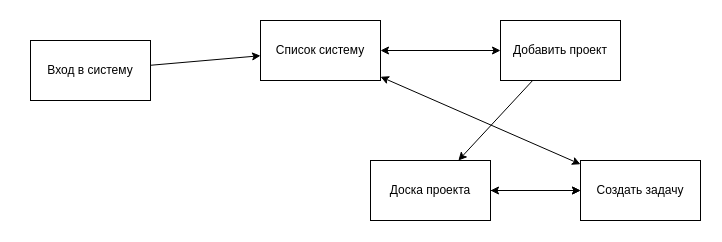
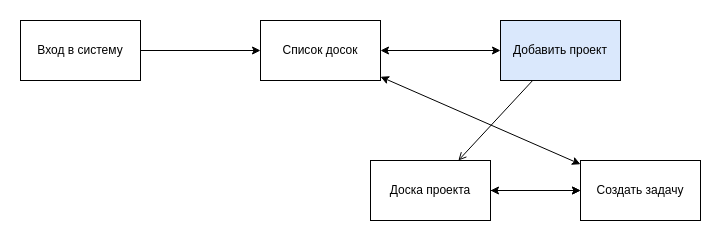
(321, 51) -> (321, 51)
(561, 51) -> (561, 51)
(91, 71) -> (81, 51)
(464, 154) -> (463, 156)
